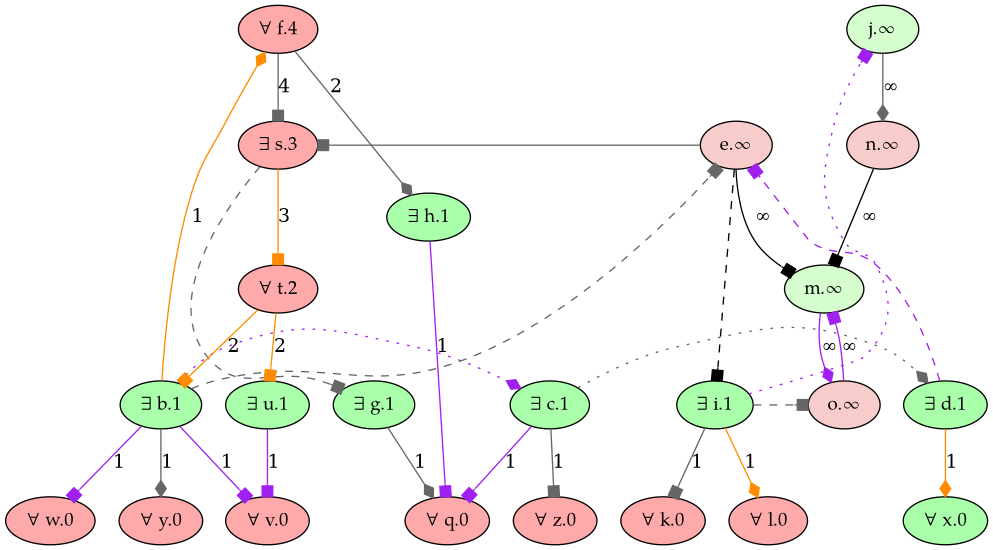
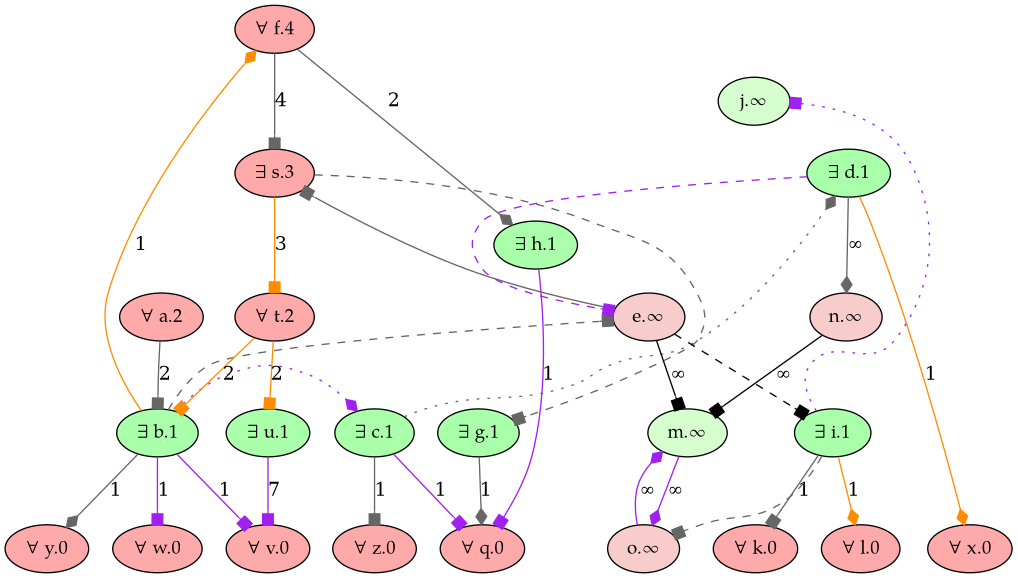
(883, 79) -> (848, 237)
none -> (161, 317)
(841, 353) -> (636, 492)
(274, 463) -> (275, 491)
(945, 521) -> (970, 549)
